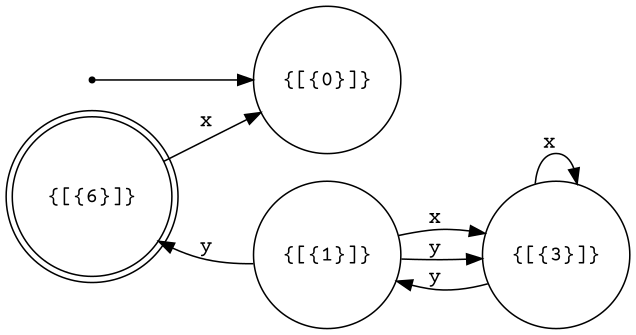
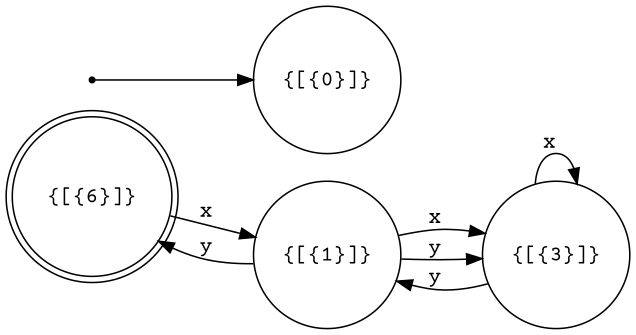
(205, 140) -> (205, 225)
